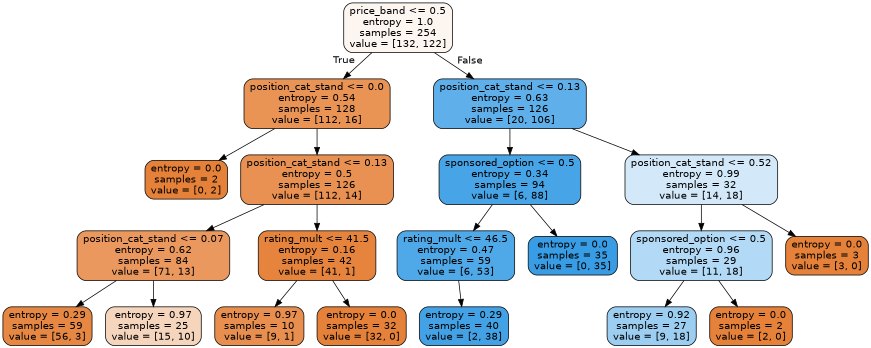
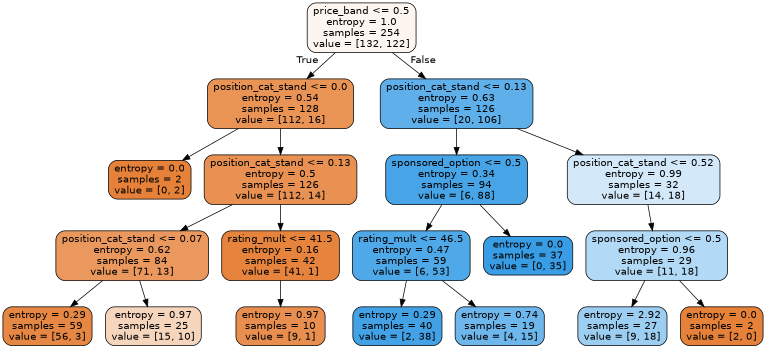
(573, 256) -> (528, 256)
(827, 256) -> none
(362, 326) -> none
none -> (500, 326)
(652, 326) -> (622, 326)
